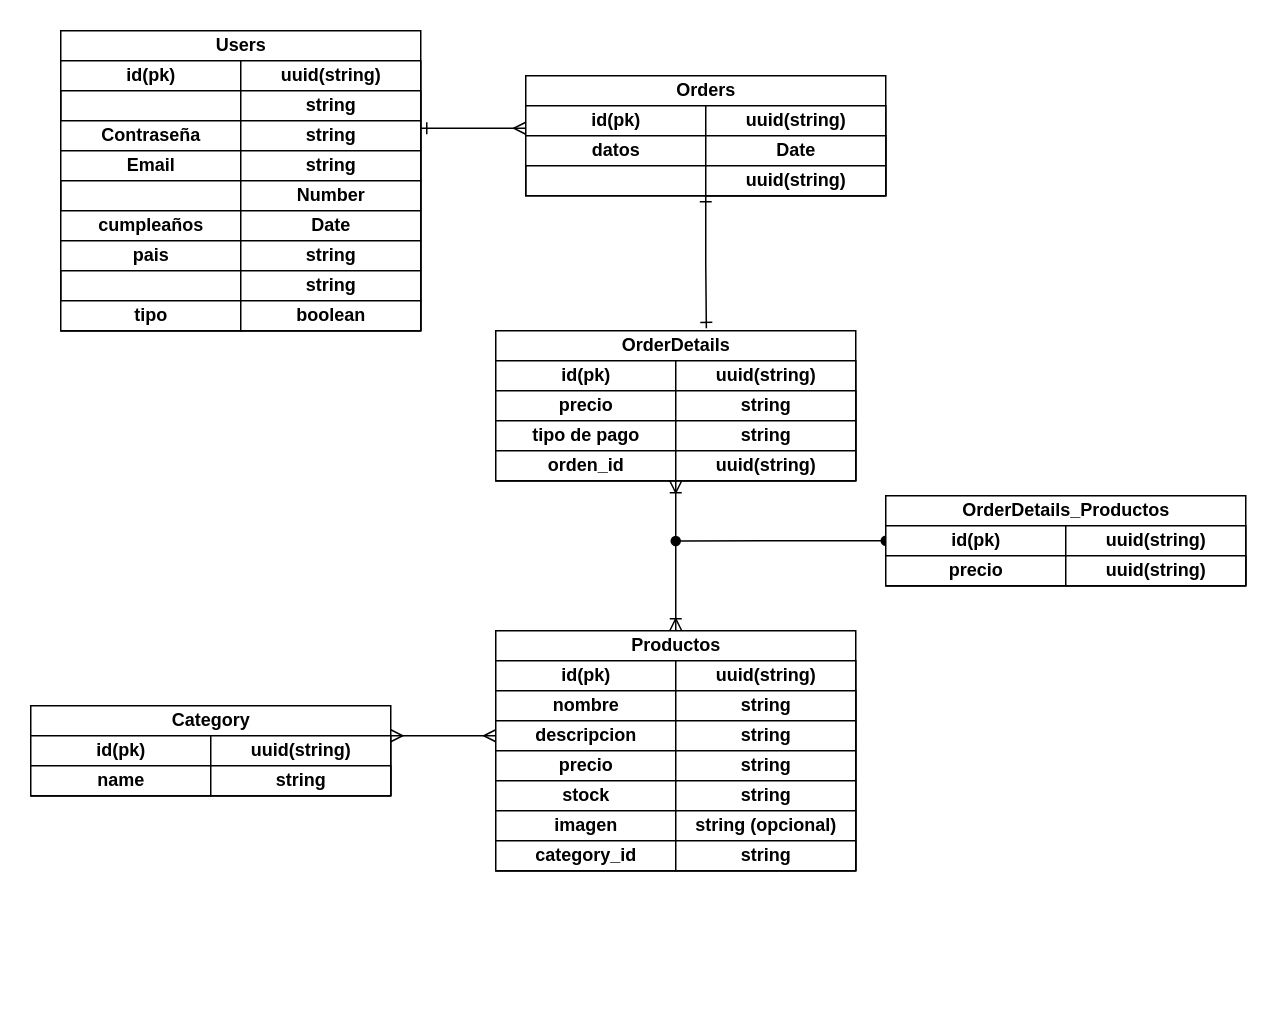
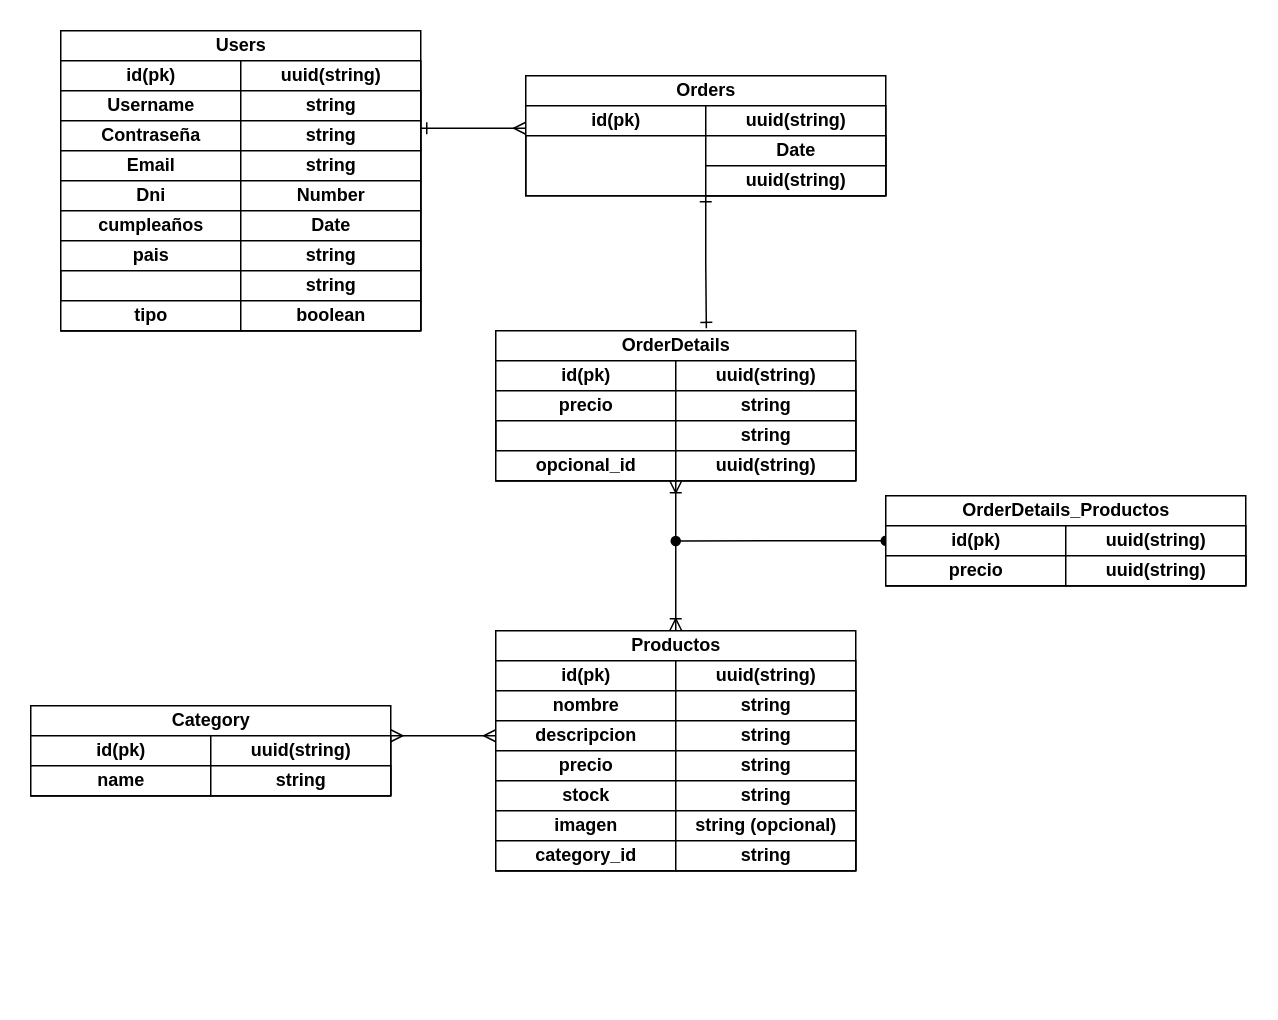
none -> (151, 106)
(616, 151) -> none
none -> (151, 196)
(586, 436) -> none
(587, 466) -> (587, 466)
